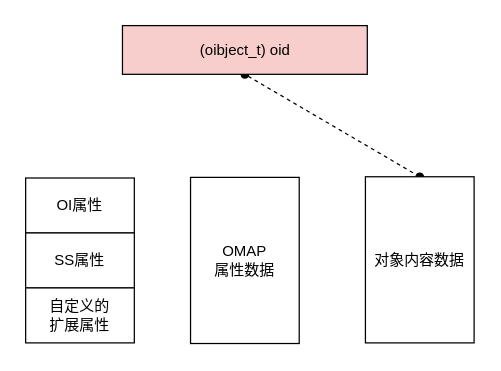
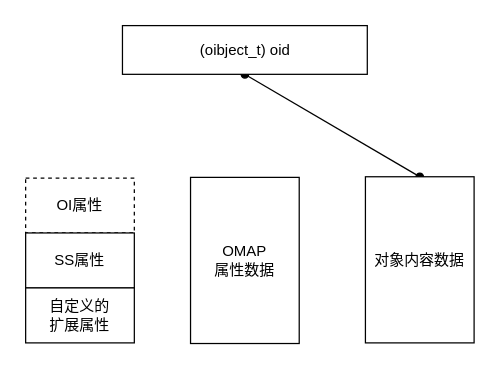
(245, 50) -> (245, 50)
(333, 126) -> (333, 126)
(80, 206) -> (80, 206)
